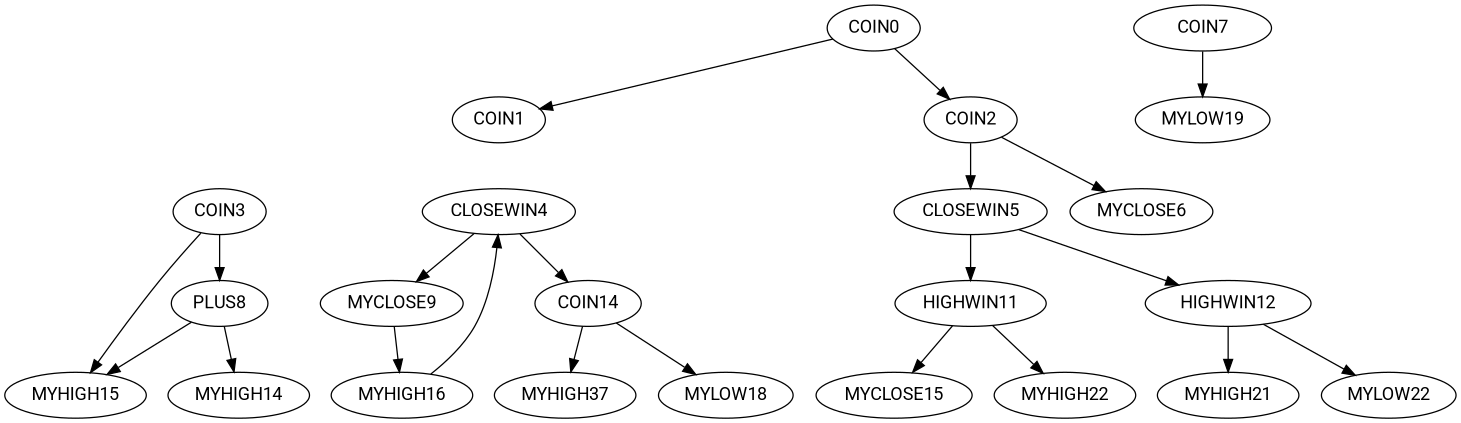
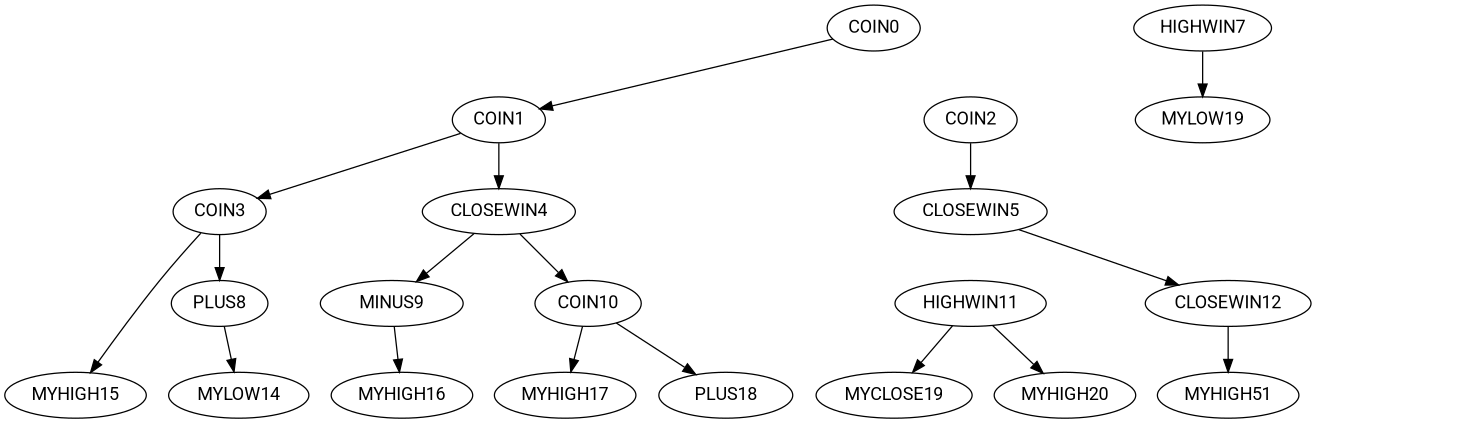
(1203, 28) -> (1203, 28)
(917, 70) -> none
none -> (365, 164)
(1141, 212) -> none
(971, 251) -> none
(392, 303) -> (392, 303)
(588, 303) -> (588, 303)
(1228, 303) -> (1228, 303)
(479, 319) -> (499, 159)
(155, 345) -> none
(239, 395) -> (239, 395)
(565, 395) -> (565, 395)
(726, 395) -> (726, 395)
(894, 395) -> (894, 395)
(1065, 395) -> (1065, 395)
(1228, 395) -> (1228, 395)
(1389, 395) -> none
